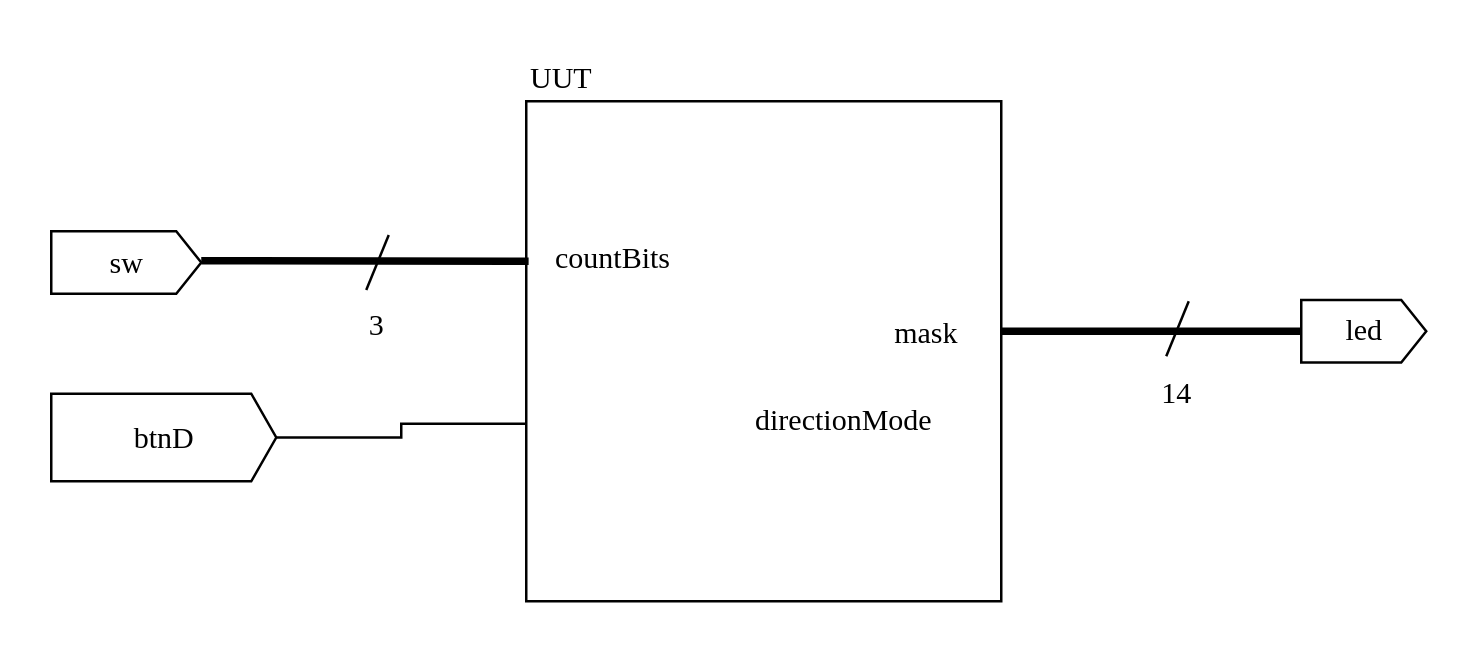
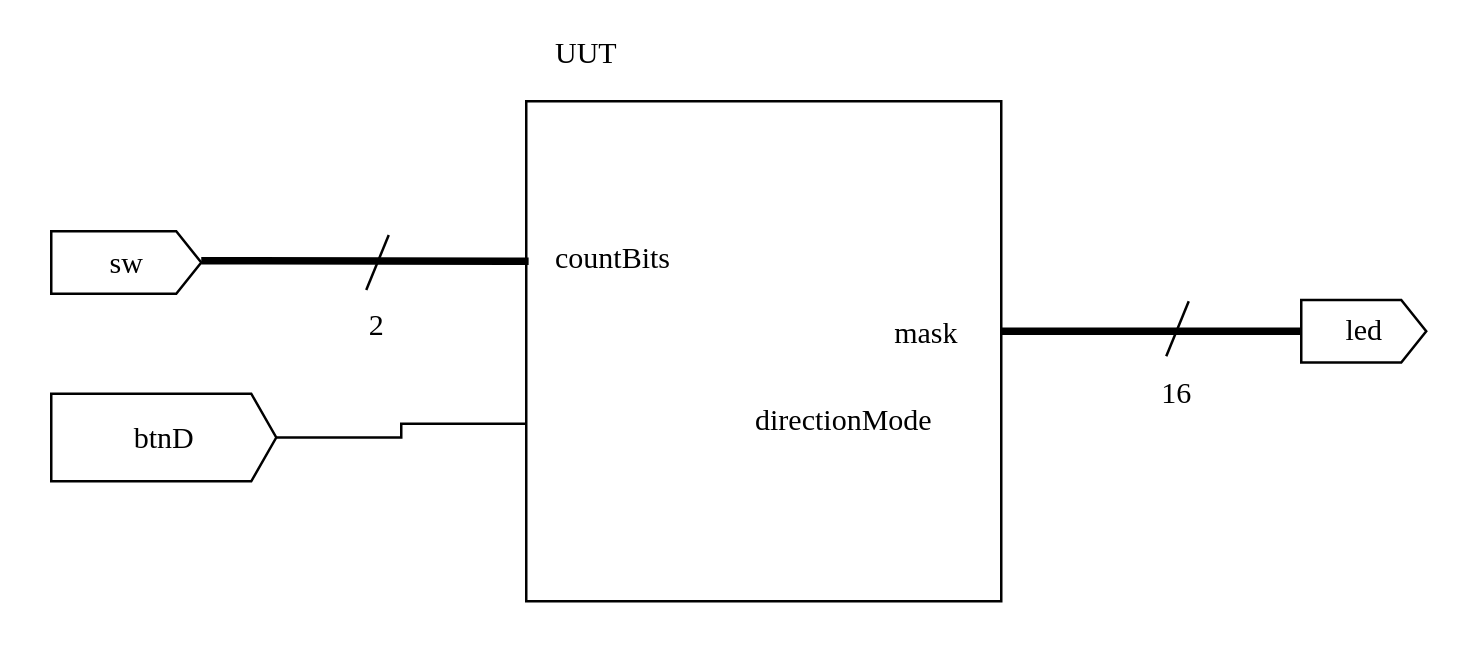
(764, 76) -> (789, 51)
(378, 323) -> (378, 323)
(1178, 391) -> (1178, 391)
